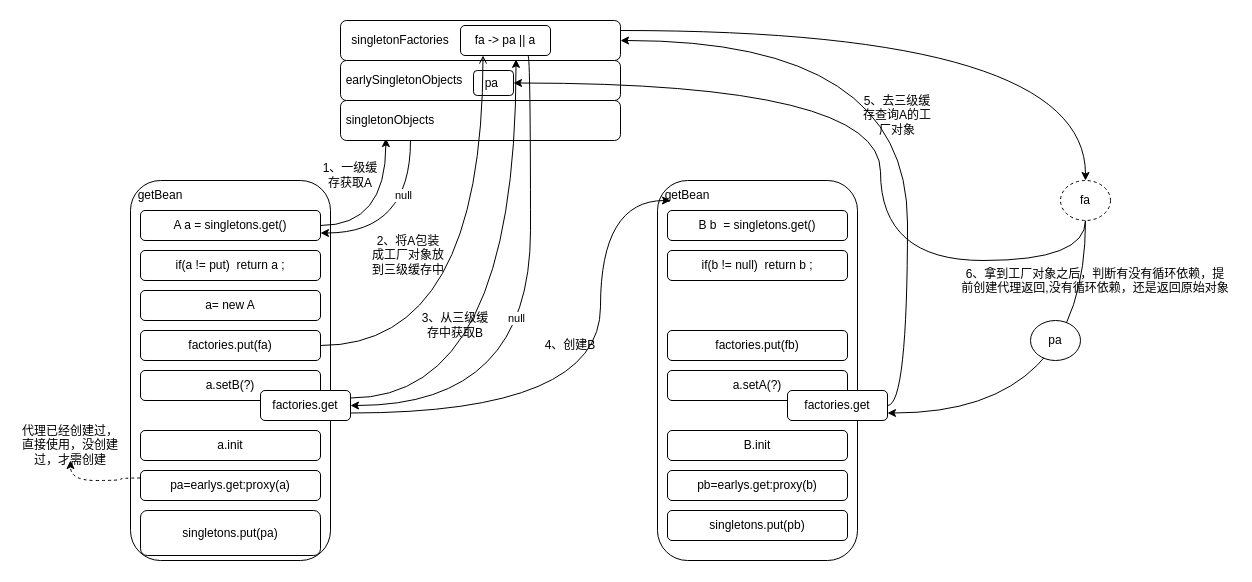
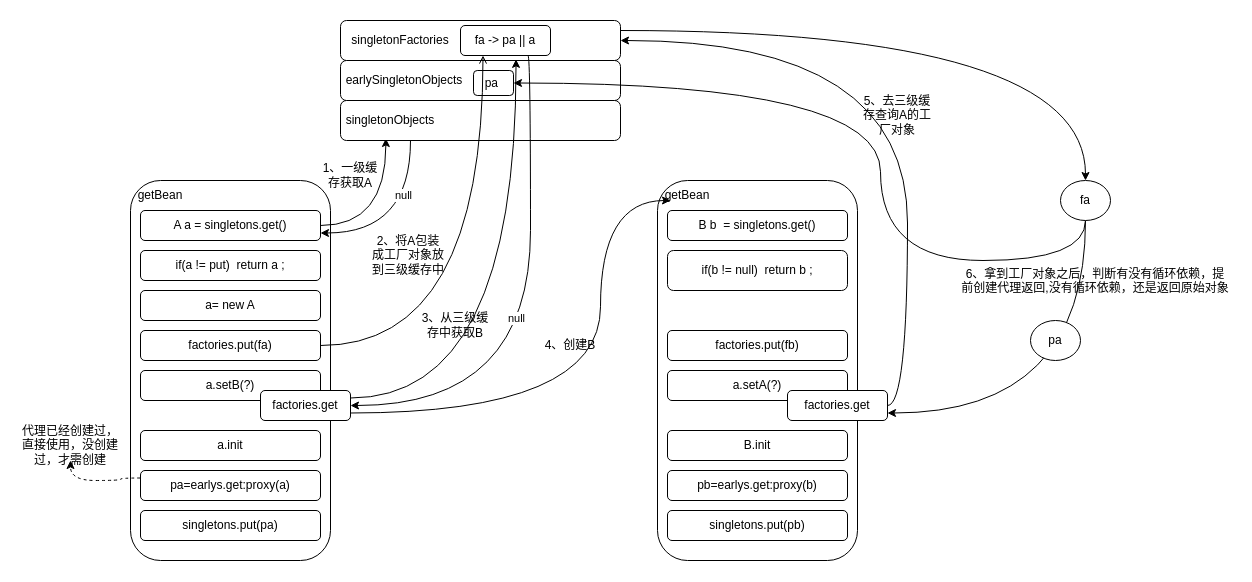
(1086, 201) -> (1086, 201)
(758, 266) -> (758, 271)
(231, 533) -> (231, 526)
